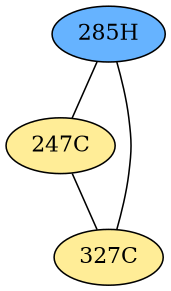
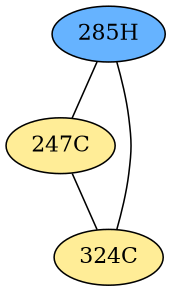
(109, 257) -> (109, 257)
